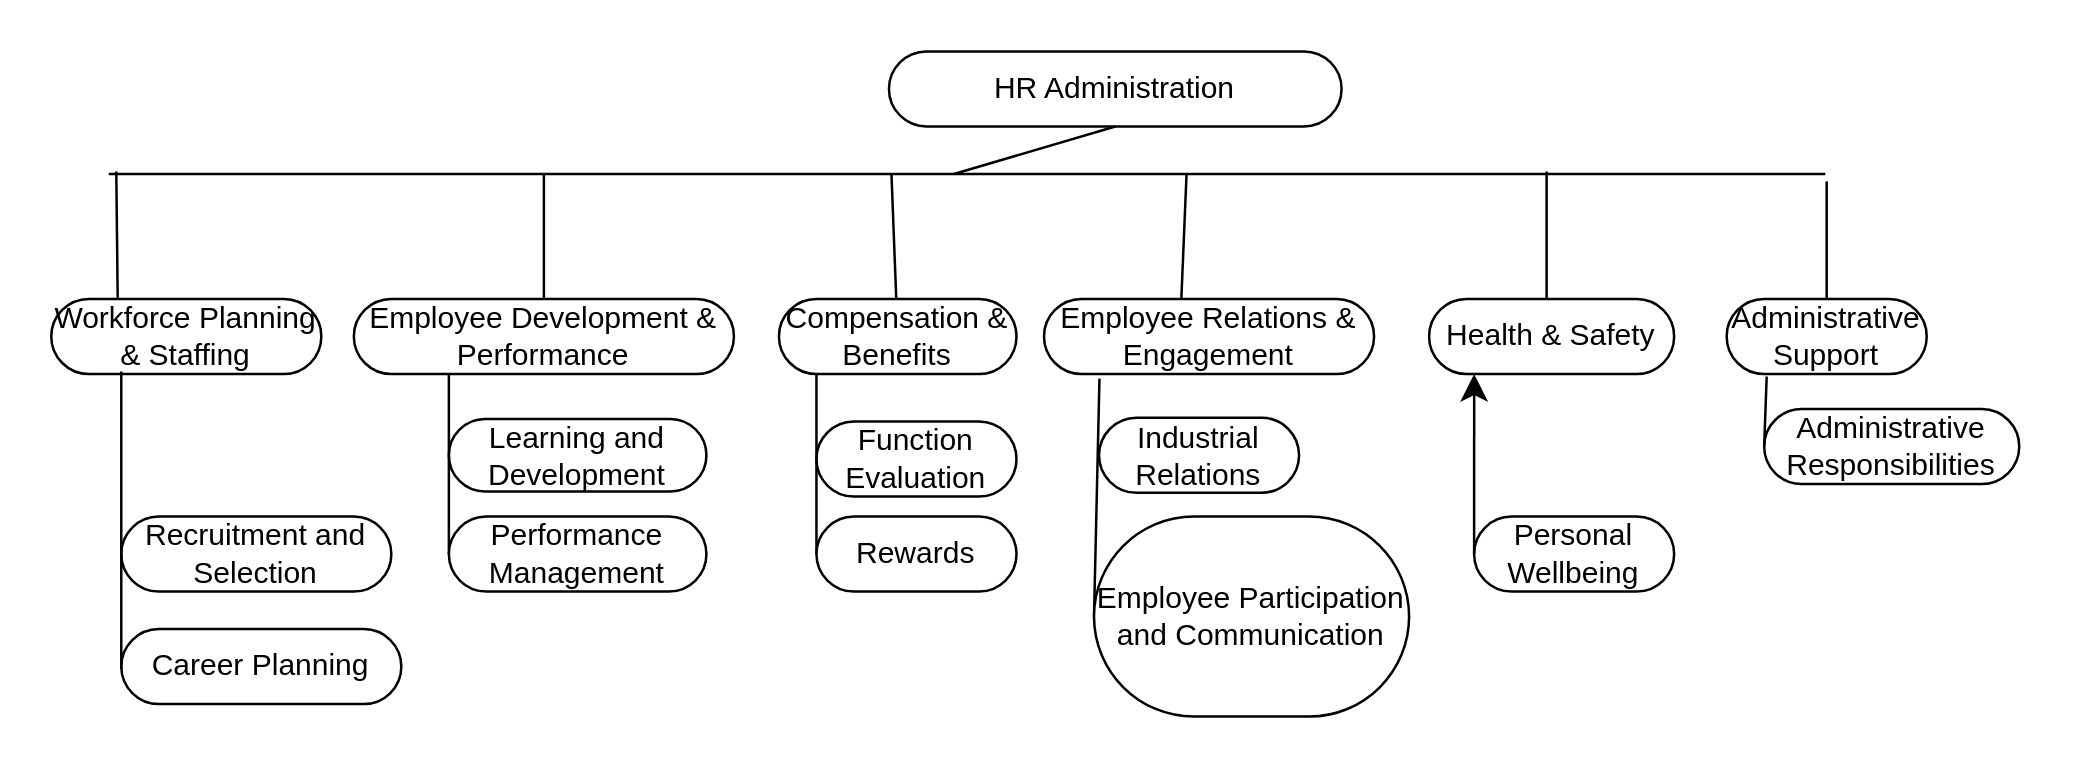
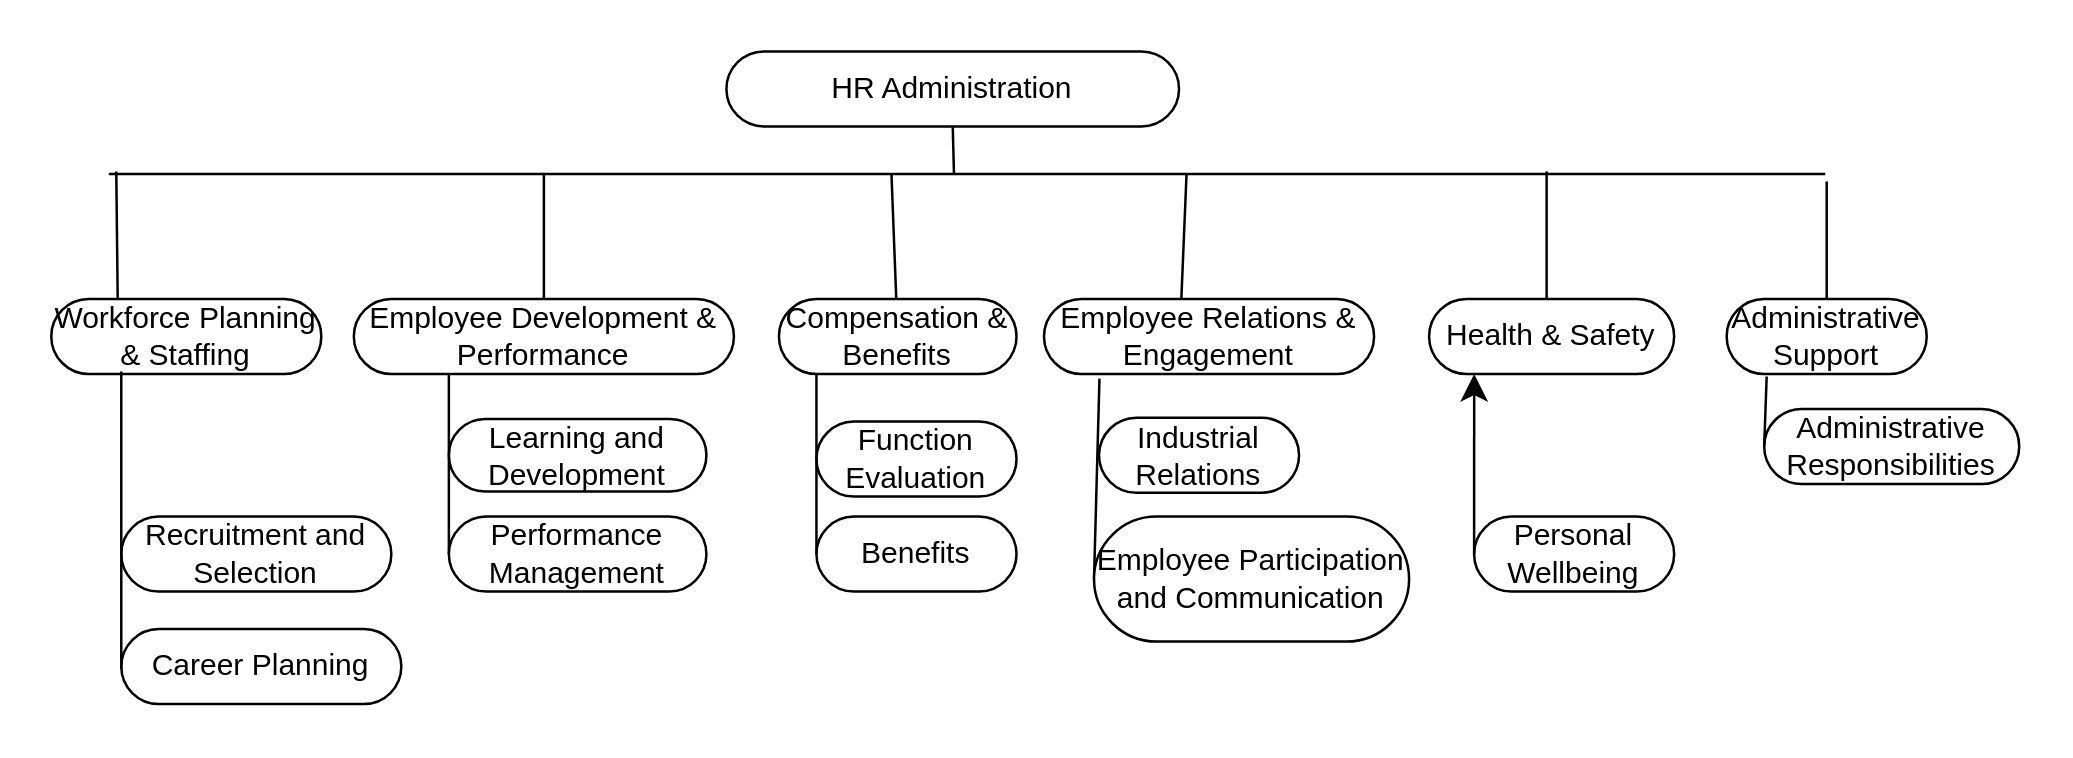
(1115, 89) -> (953, 89)
(916, 554) -> (916, 554)
(1251, 616) -> (1251, 579)
